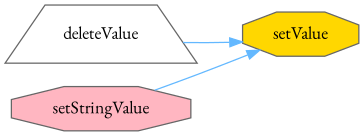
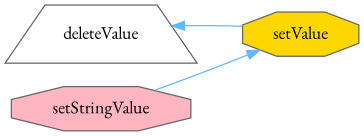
(206, 43) -> (213, 26)
